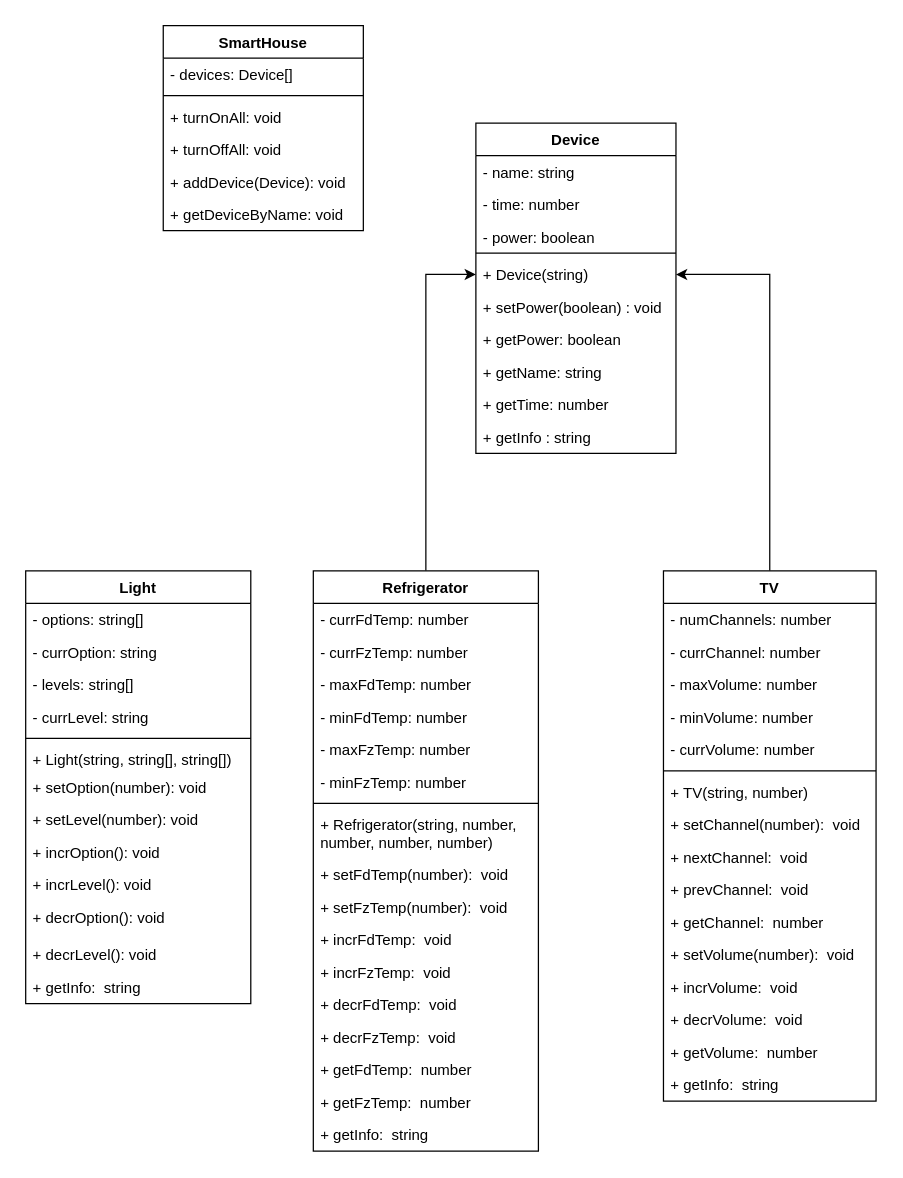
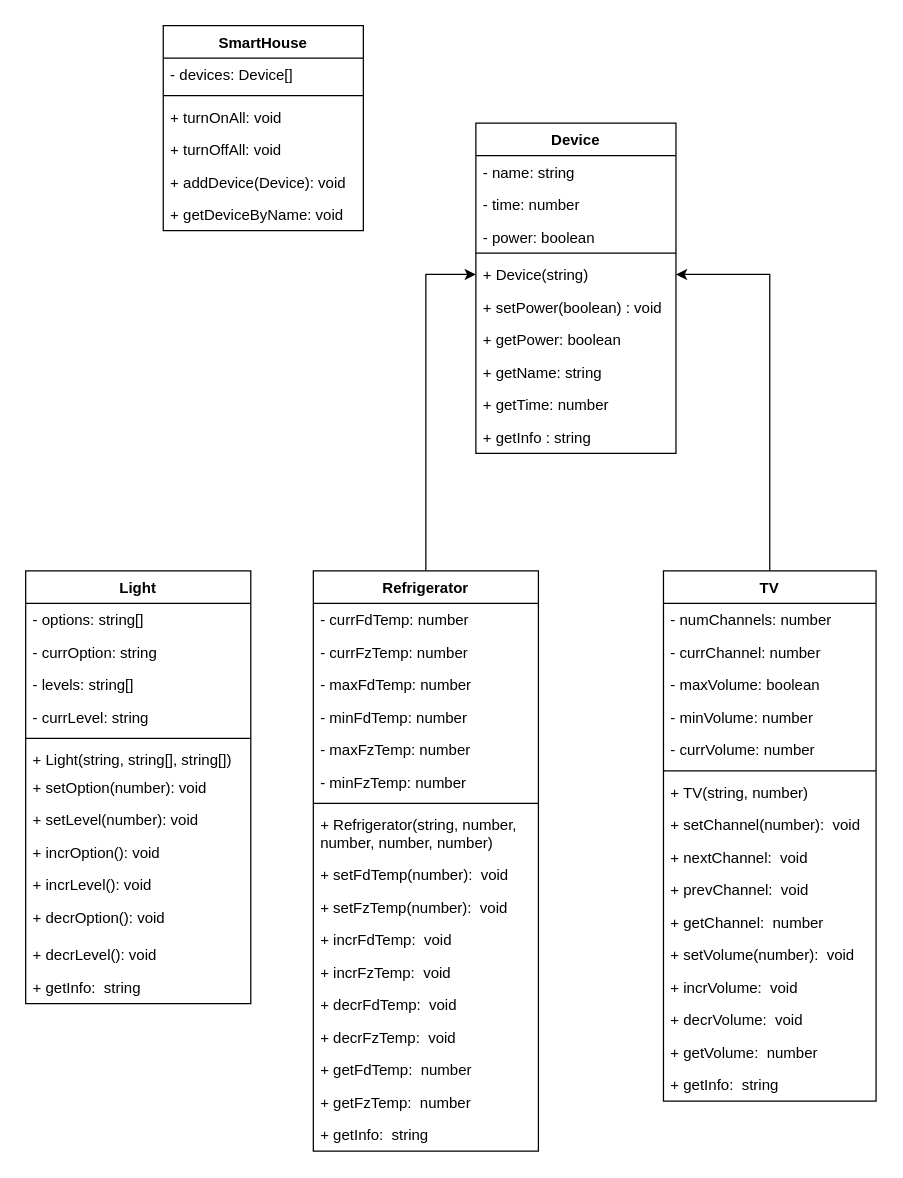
(742, 685) -> (744, 685)
